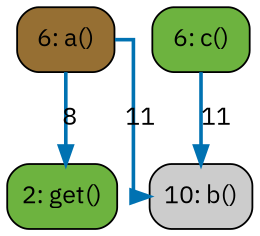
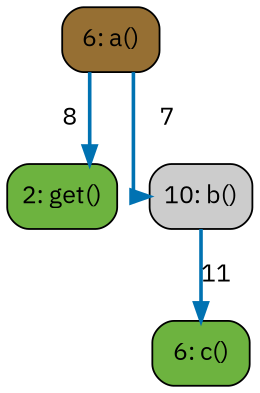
(201, 109) -> (201, 266)
(141, 118) -> (168, 118)
